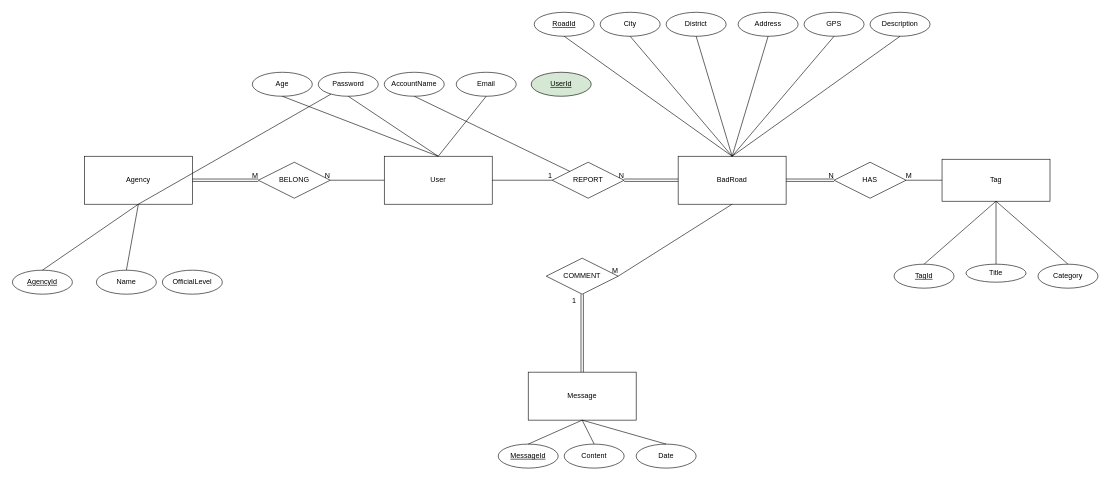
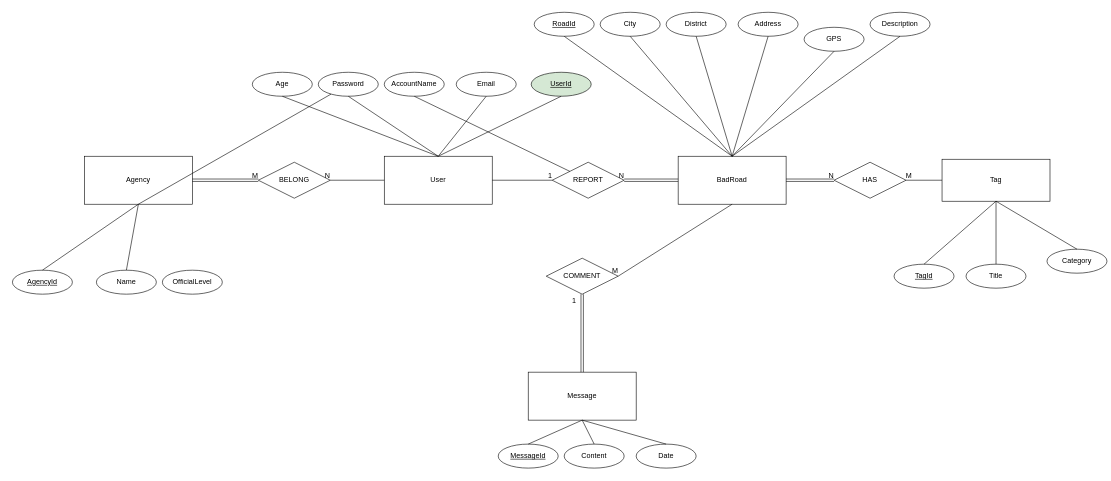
(834, 24) -> (834, 39)
none -> (502, 125)
(996, 273) -> (996, 276)
(1068, 276) -> (1077, 261)
